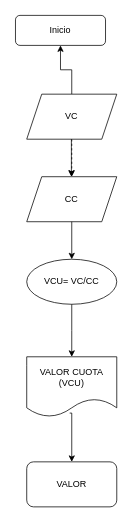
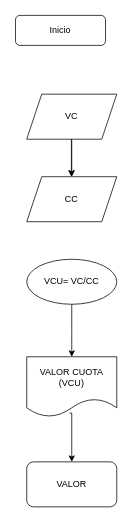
(69, 70) -> none
(72, 172) -> (72, 172)
(72, 238) -> none
